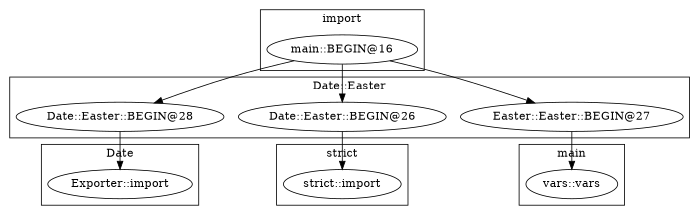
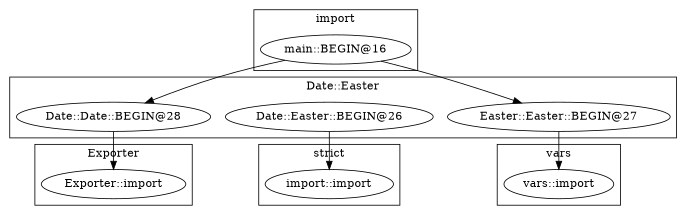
(342, 82) -> none
(120, 117) -> (114, 117)
(120, 154) -> (114, 154)
(572, 154) -> (559, 154)
(342, 184) -> (329, 184)
(572, 184) -> (559, 184)
